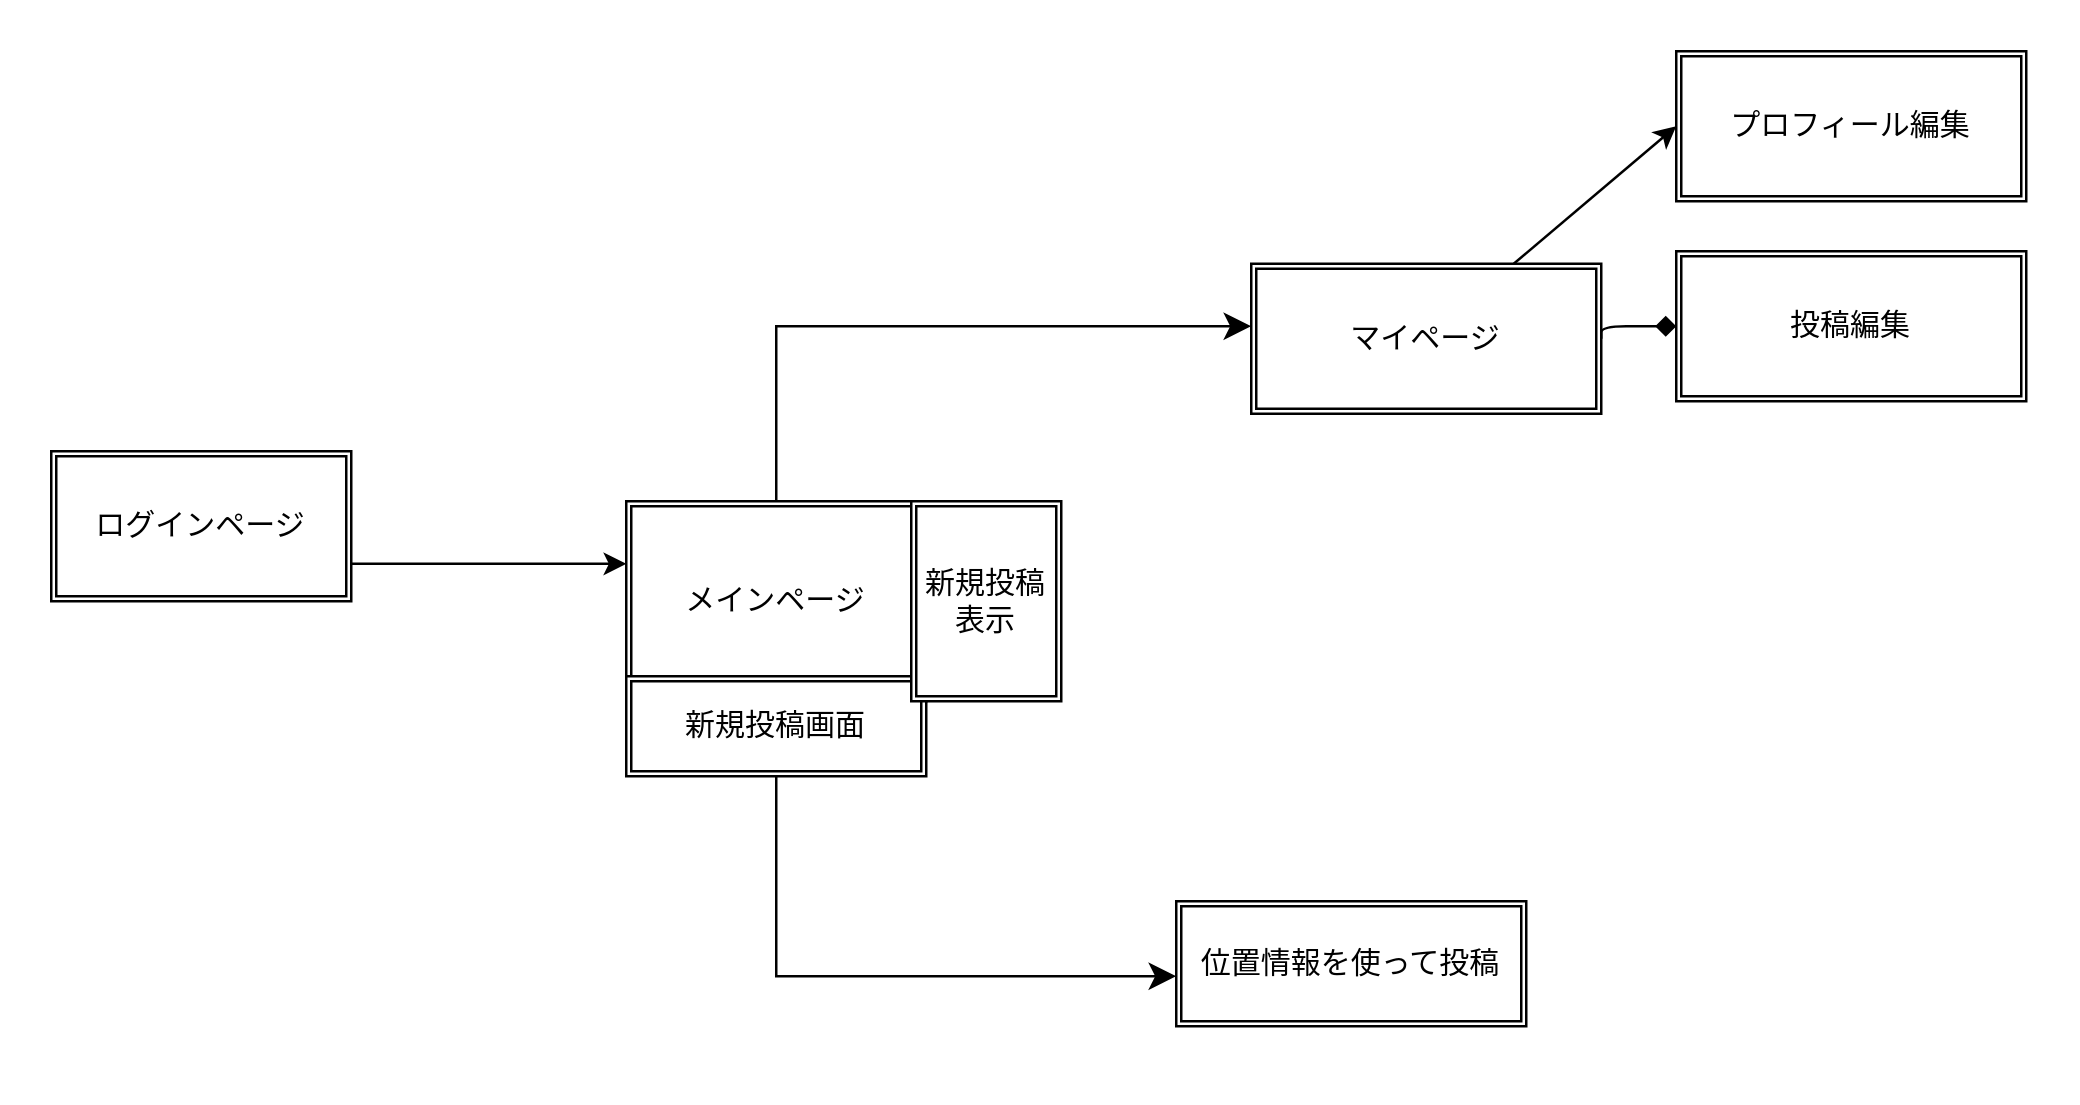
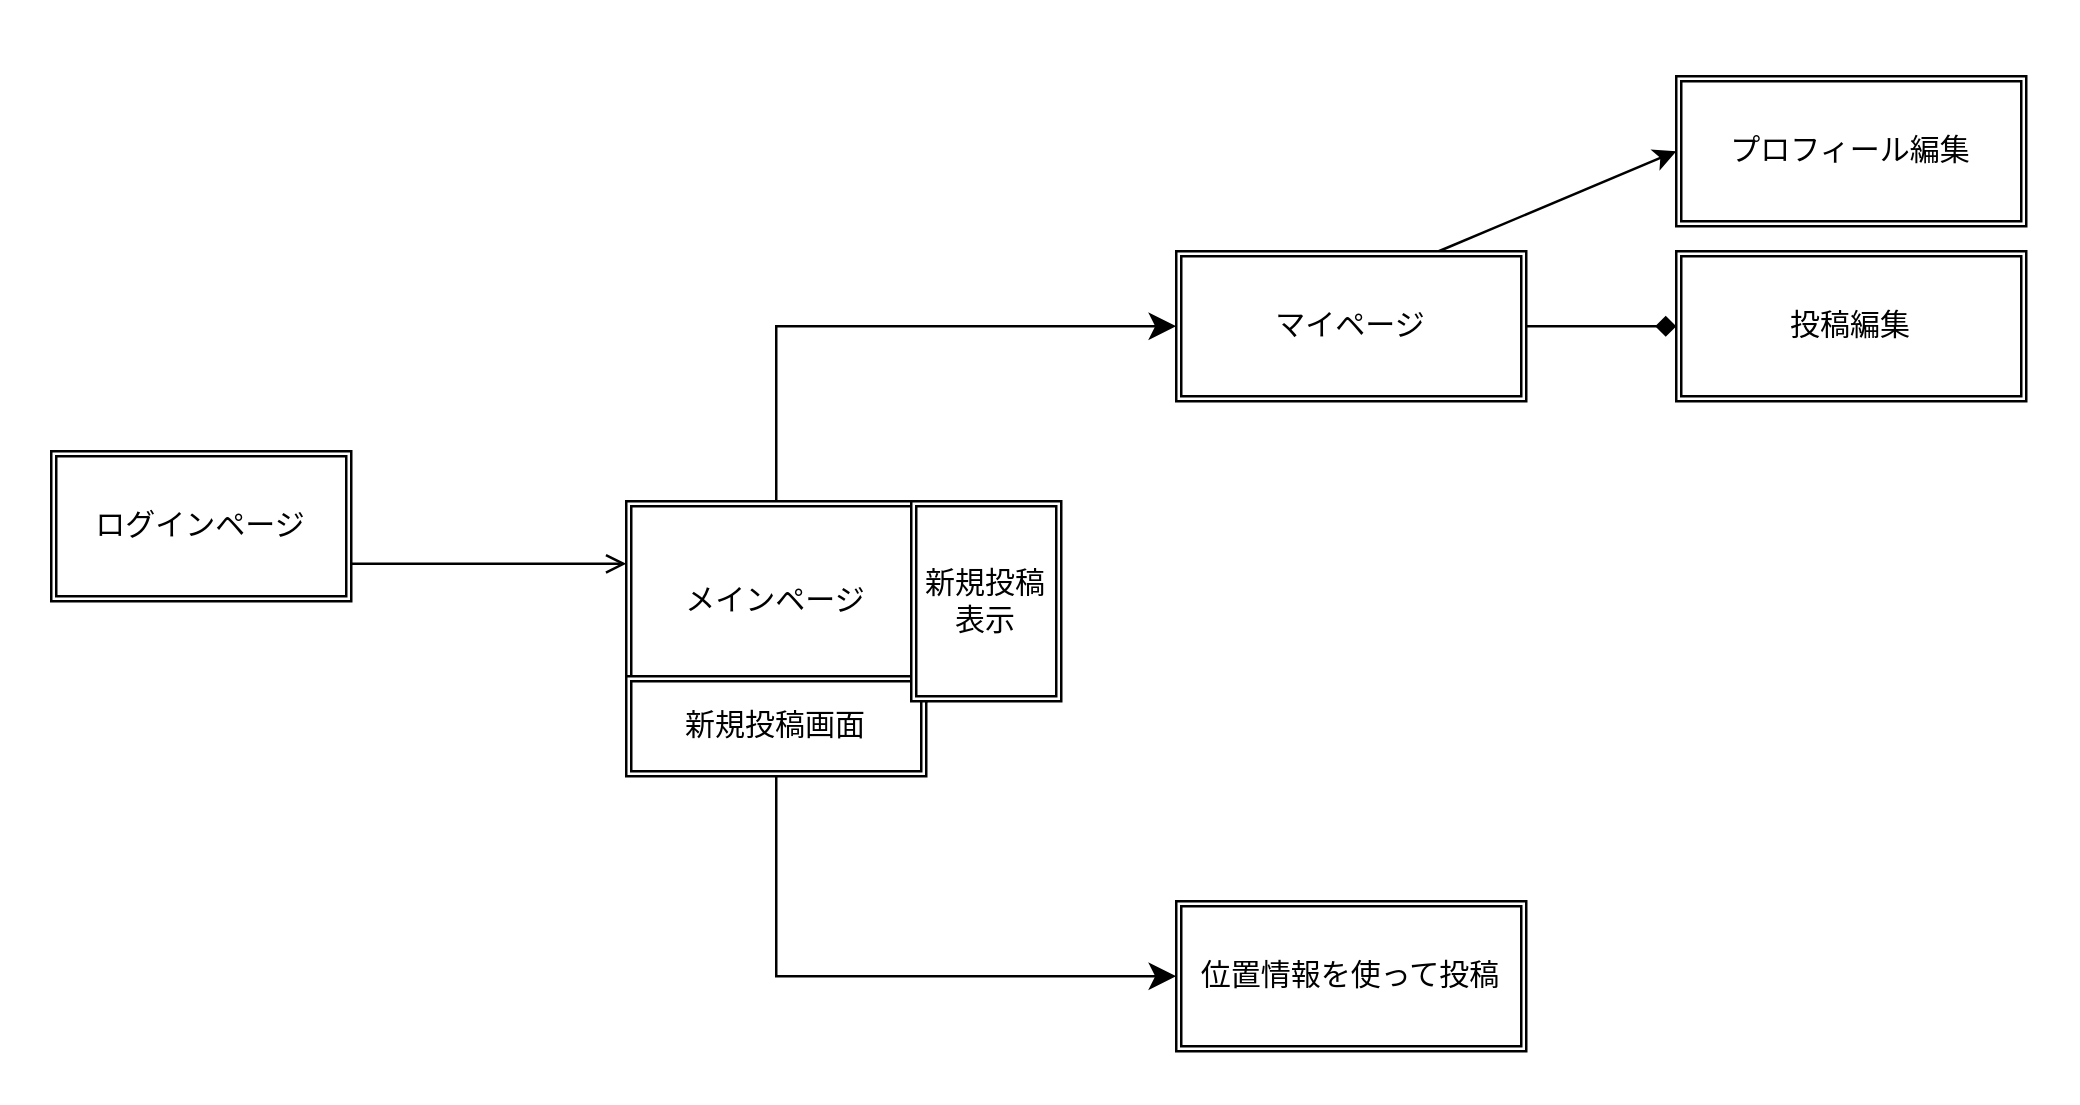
(1851, 126) -> (1851, 151)
(1426, 339) -> (1351, 326)
(608, 564) -> (612, 564)
(1351, 964) -> (1351, 976)
